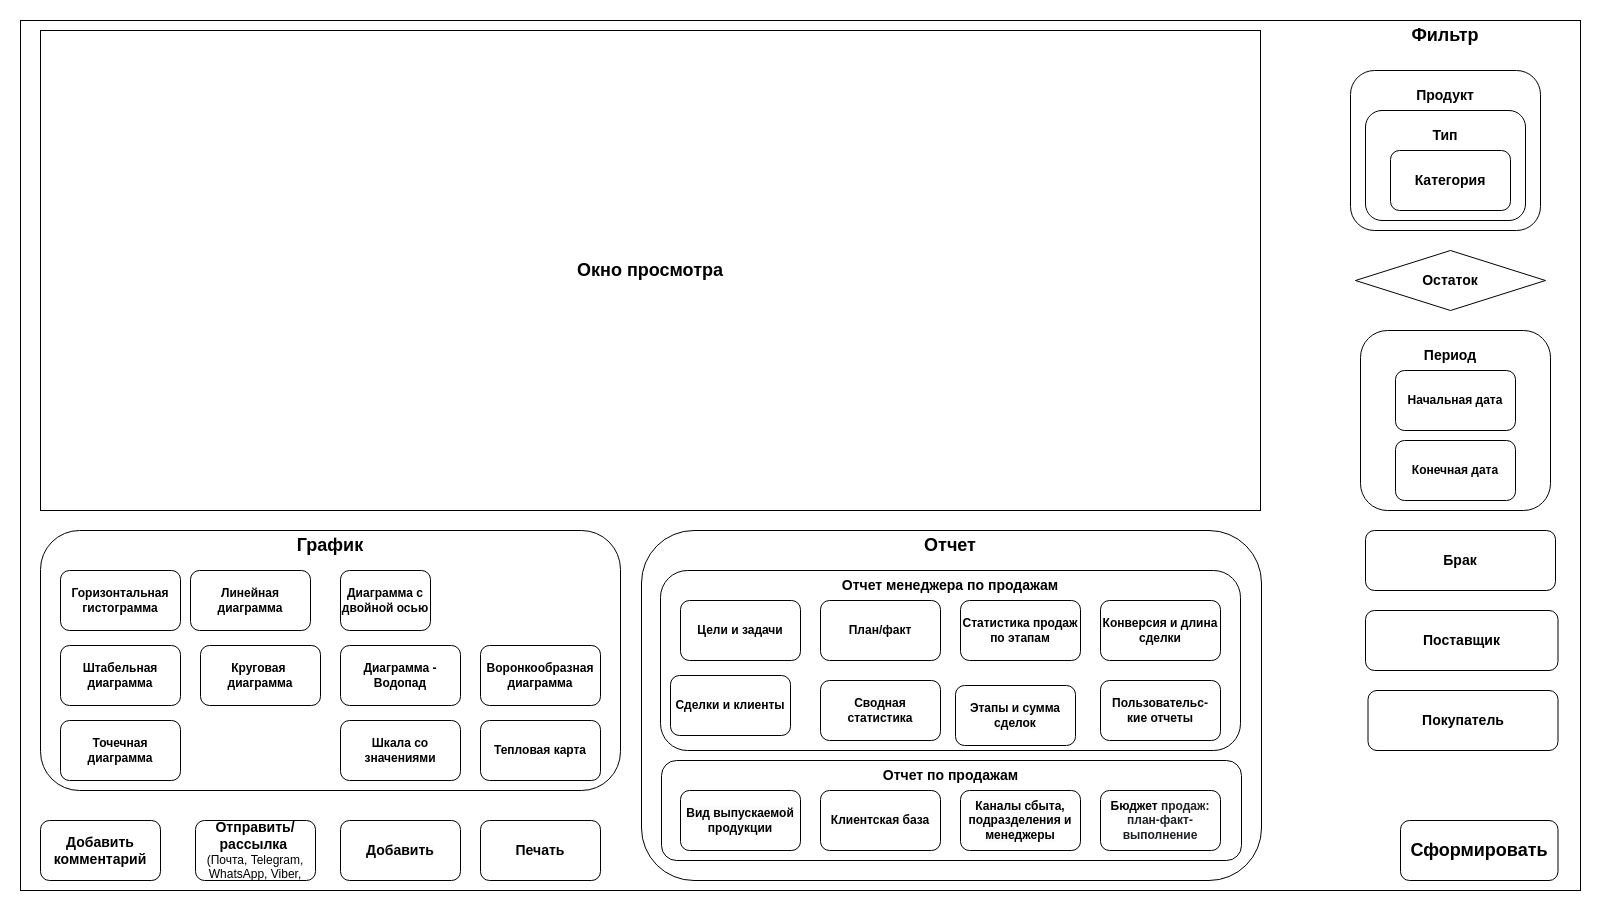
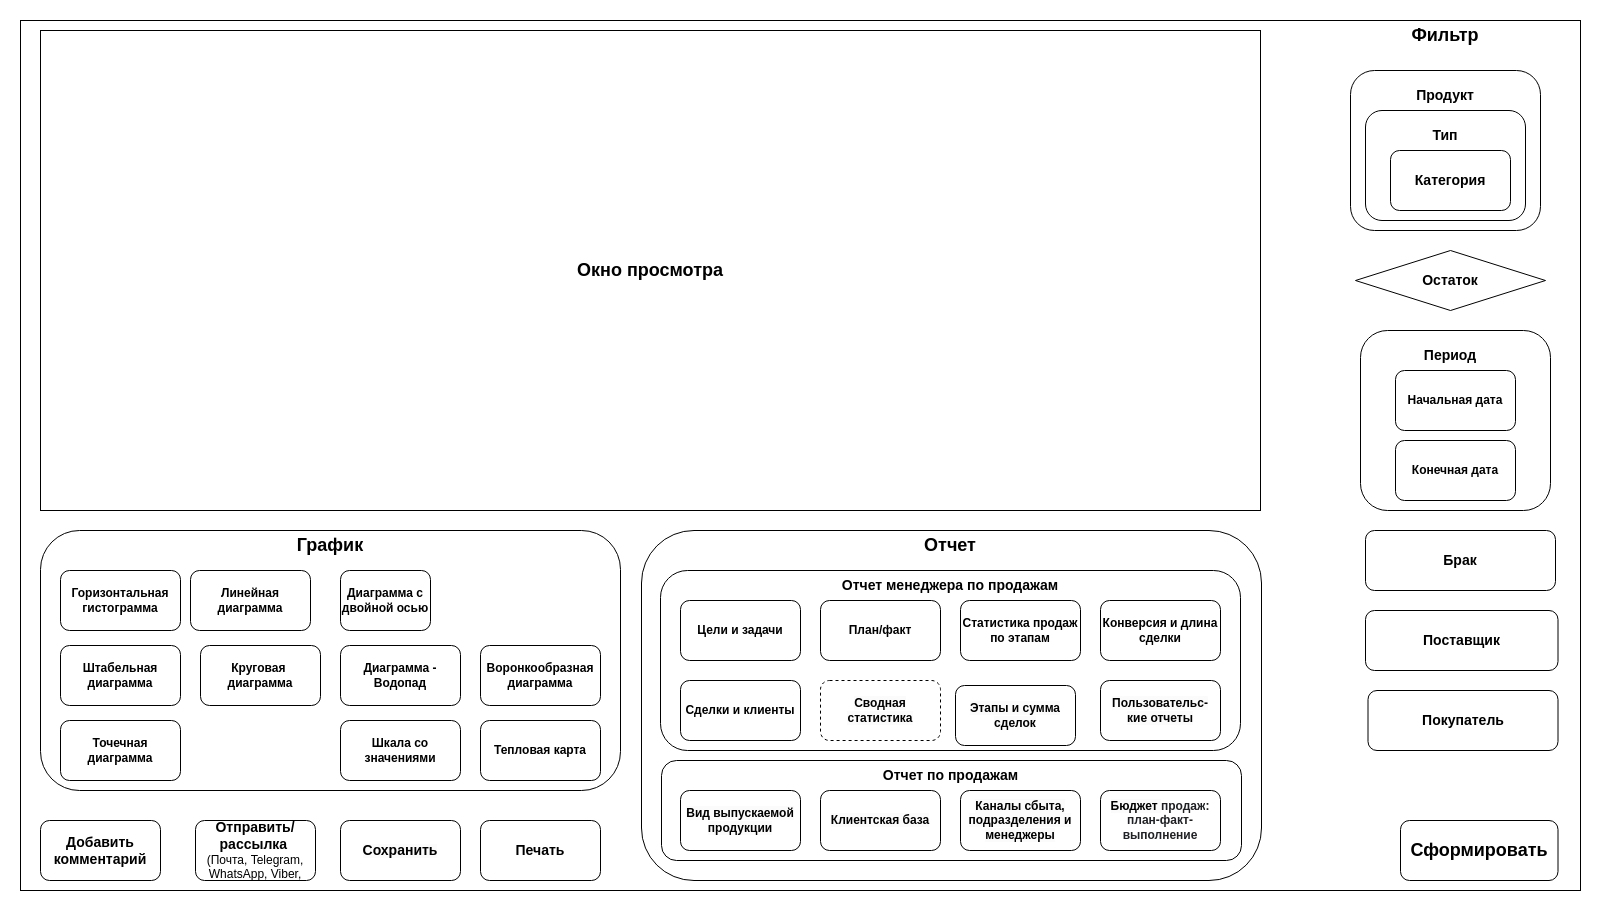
(731, 706) -> (741, 711)
(881, 711) -> (881, 711)
(401, 851) -> (401, 851)
